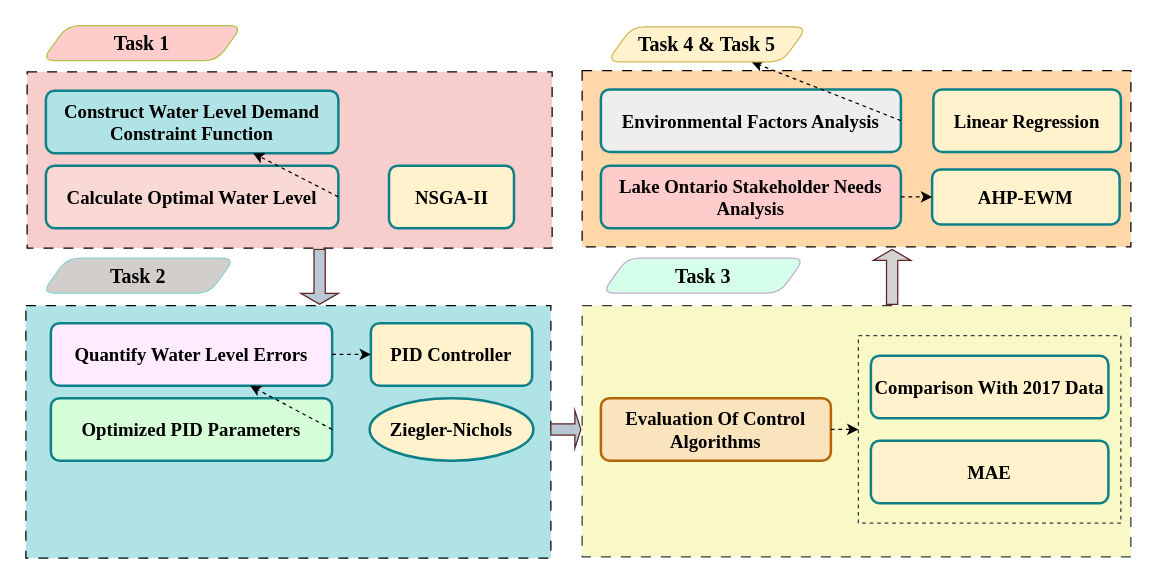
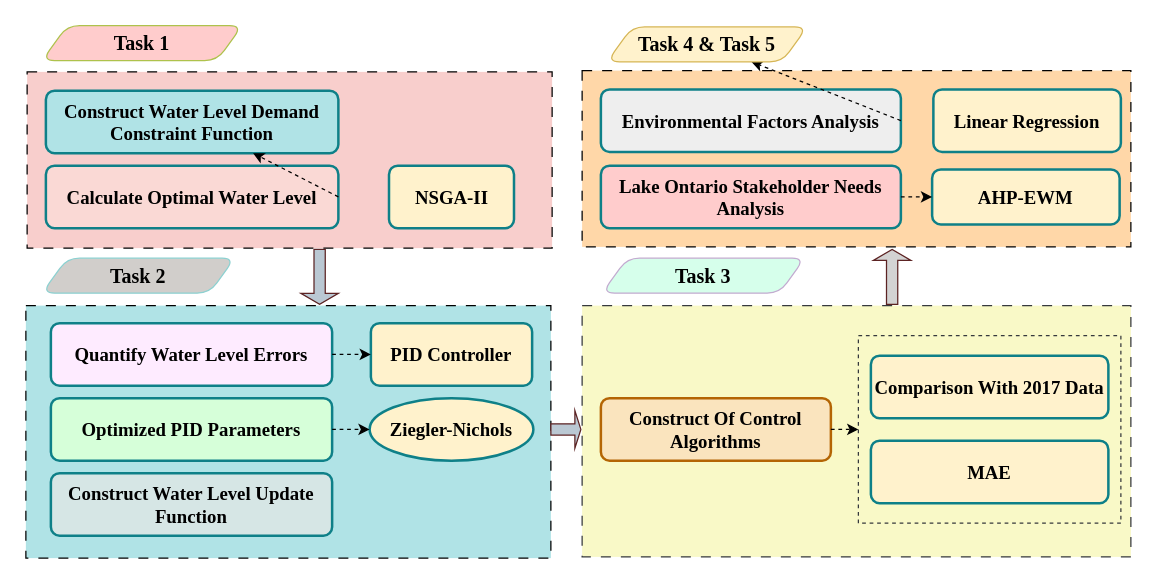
(295, 410) -> (346, 429)
(716, 429) -> (716, 429)
none -> (191, 504)
